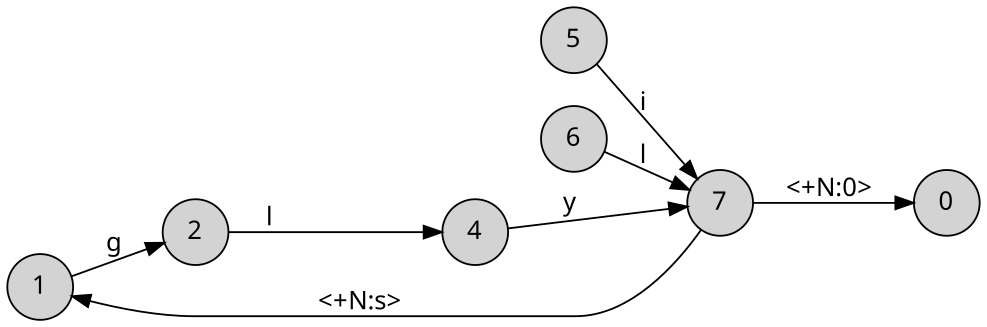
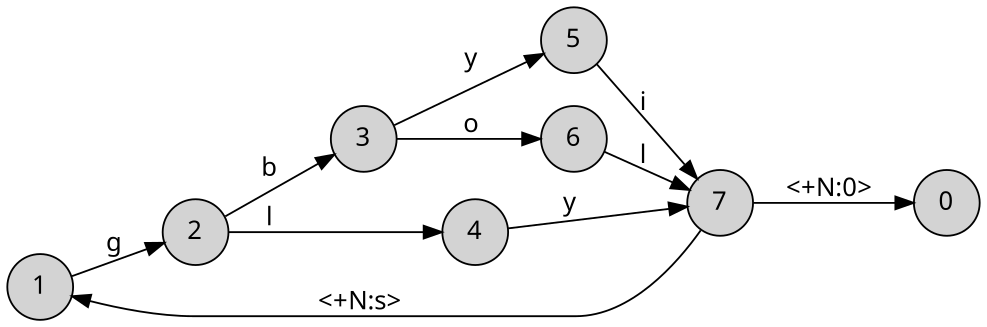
none -> (364, 139)
